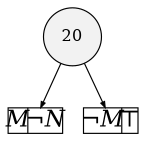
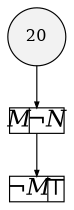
(93, 83) -> (37, 152)
